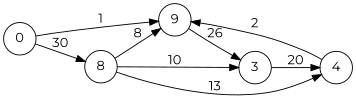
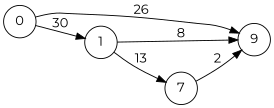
(101, 19) -> (141, 10)
(101, 67) -> (101, 42)
(255, 68) -> none
(336, 68) -> (181, 88)
